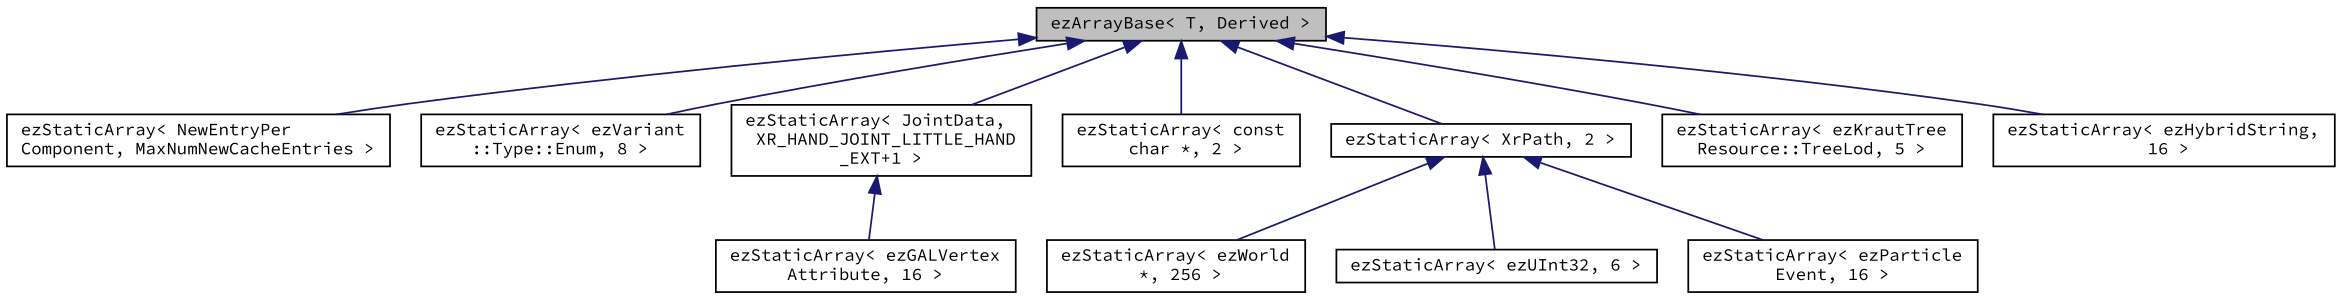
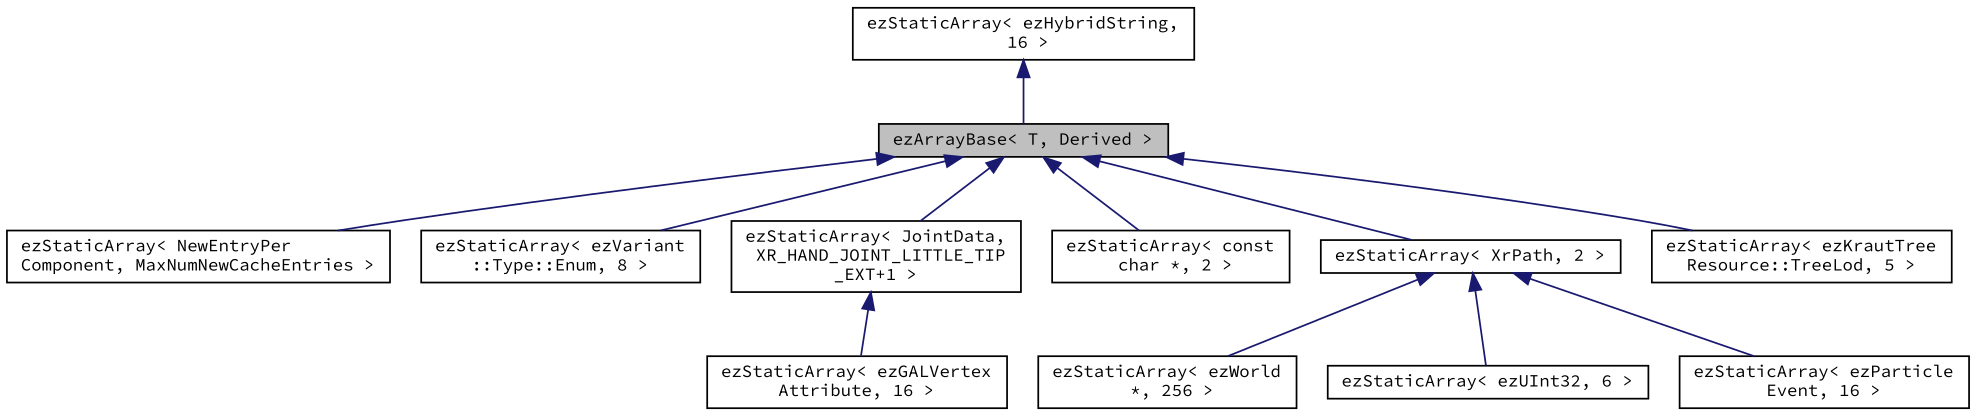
(1694, 70) -> (1024, 101)
(881, 140) -> (876, 257)
